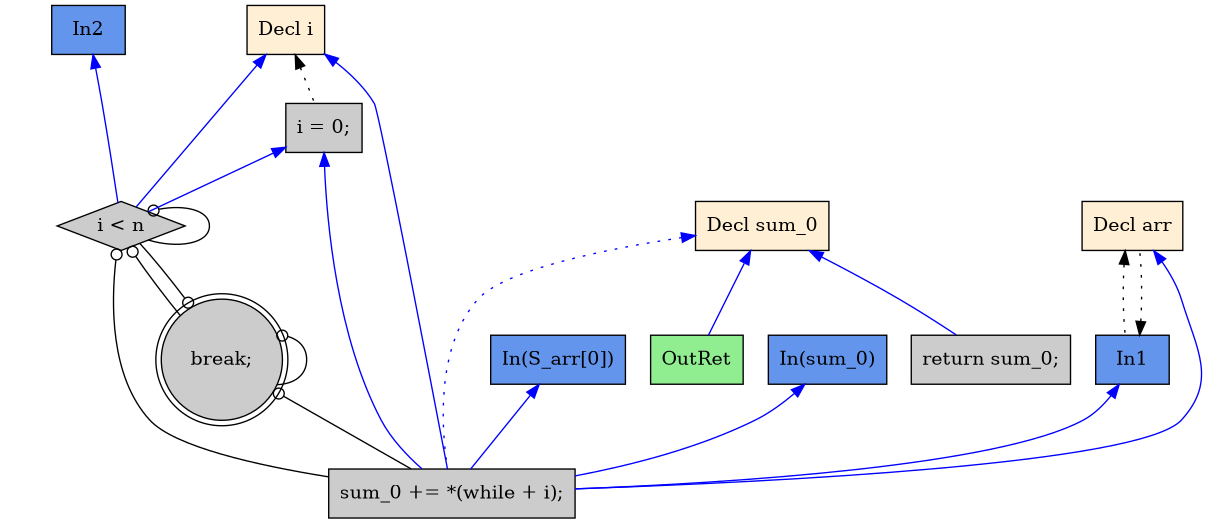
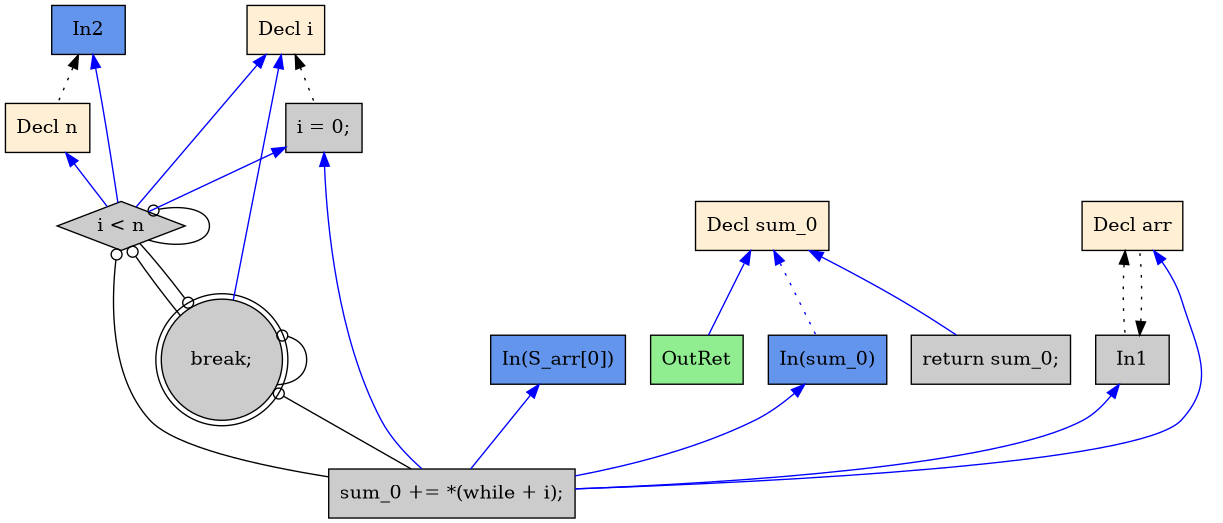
none -> (48, 128)
(407, 258) -> (256, 184)
(493, 288) -> (798, 299)
(1132, 360) -> (1132, 360)
